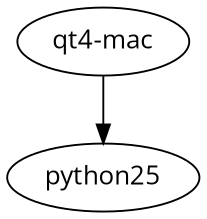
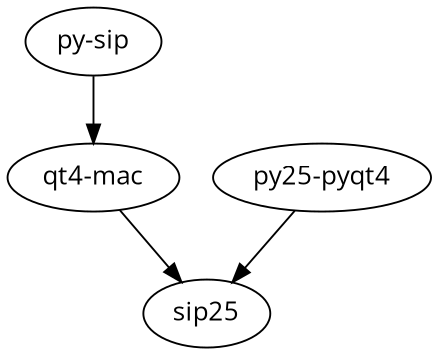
none -> (93, 42)
(103, 178) -> (207, 314)
none -> (322, 178)
